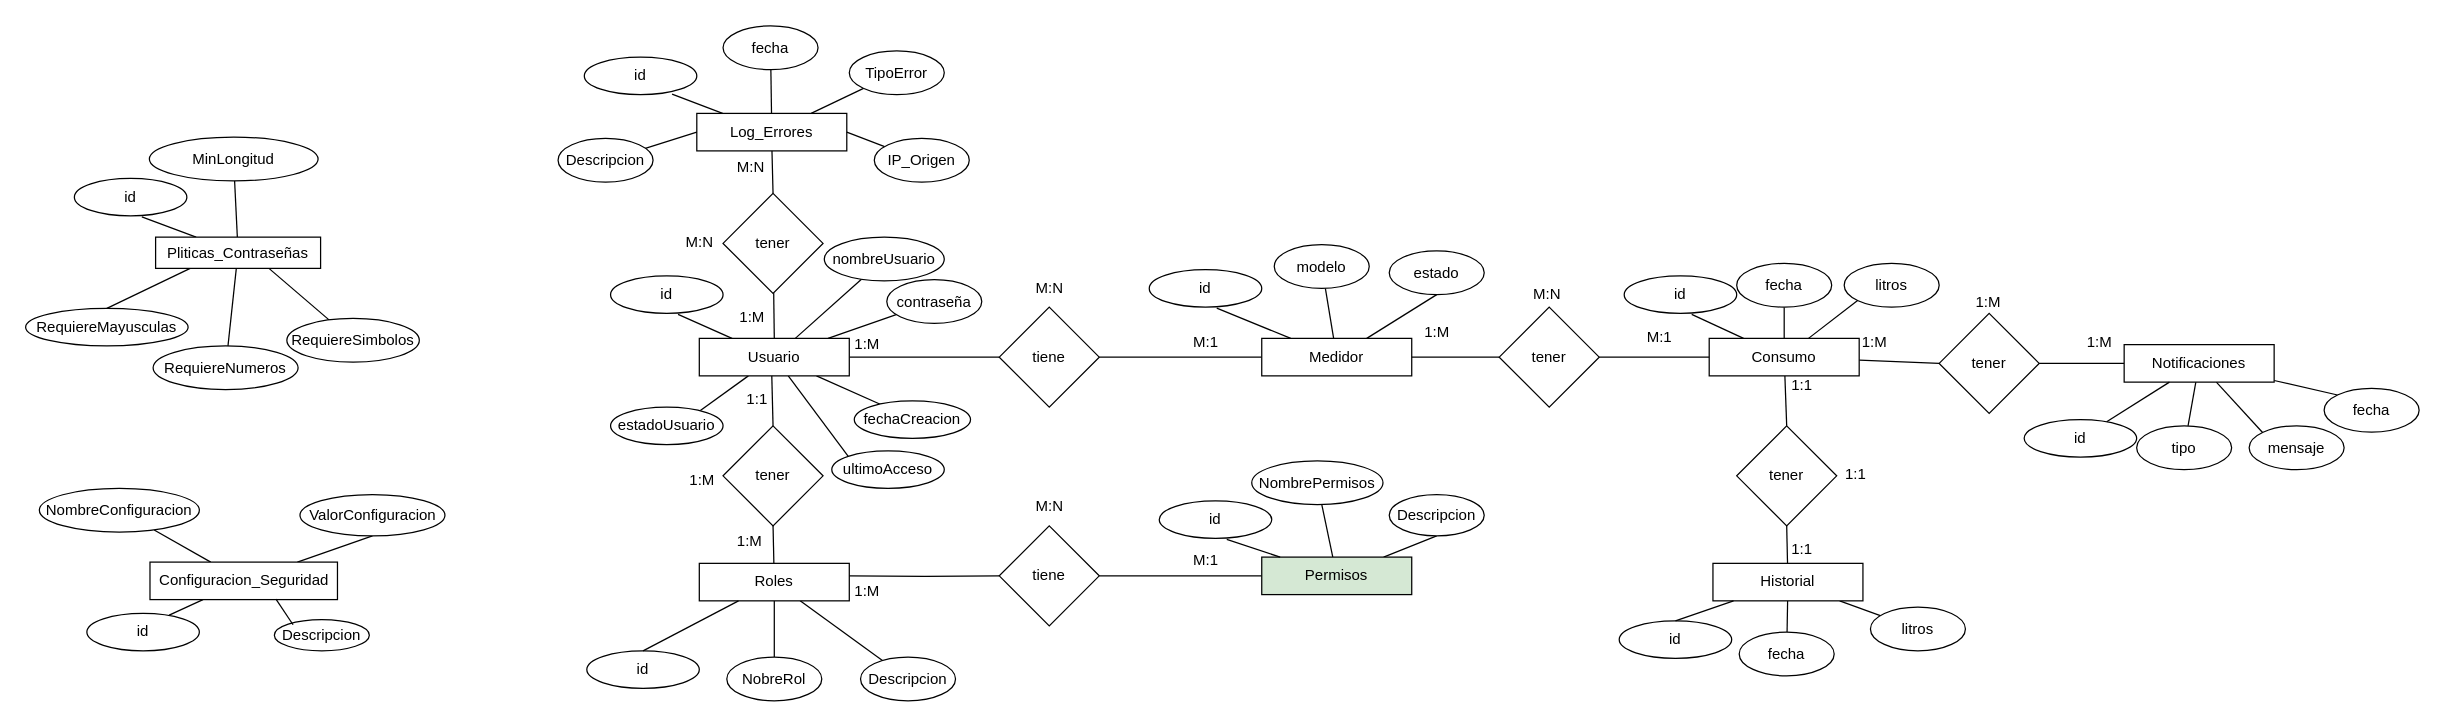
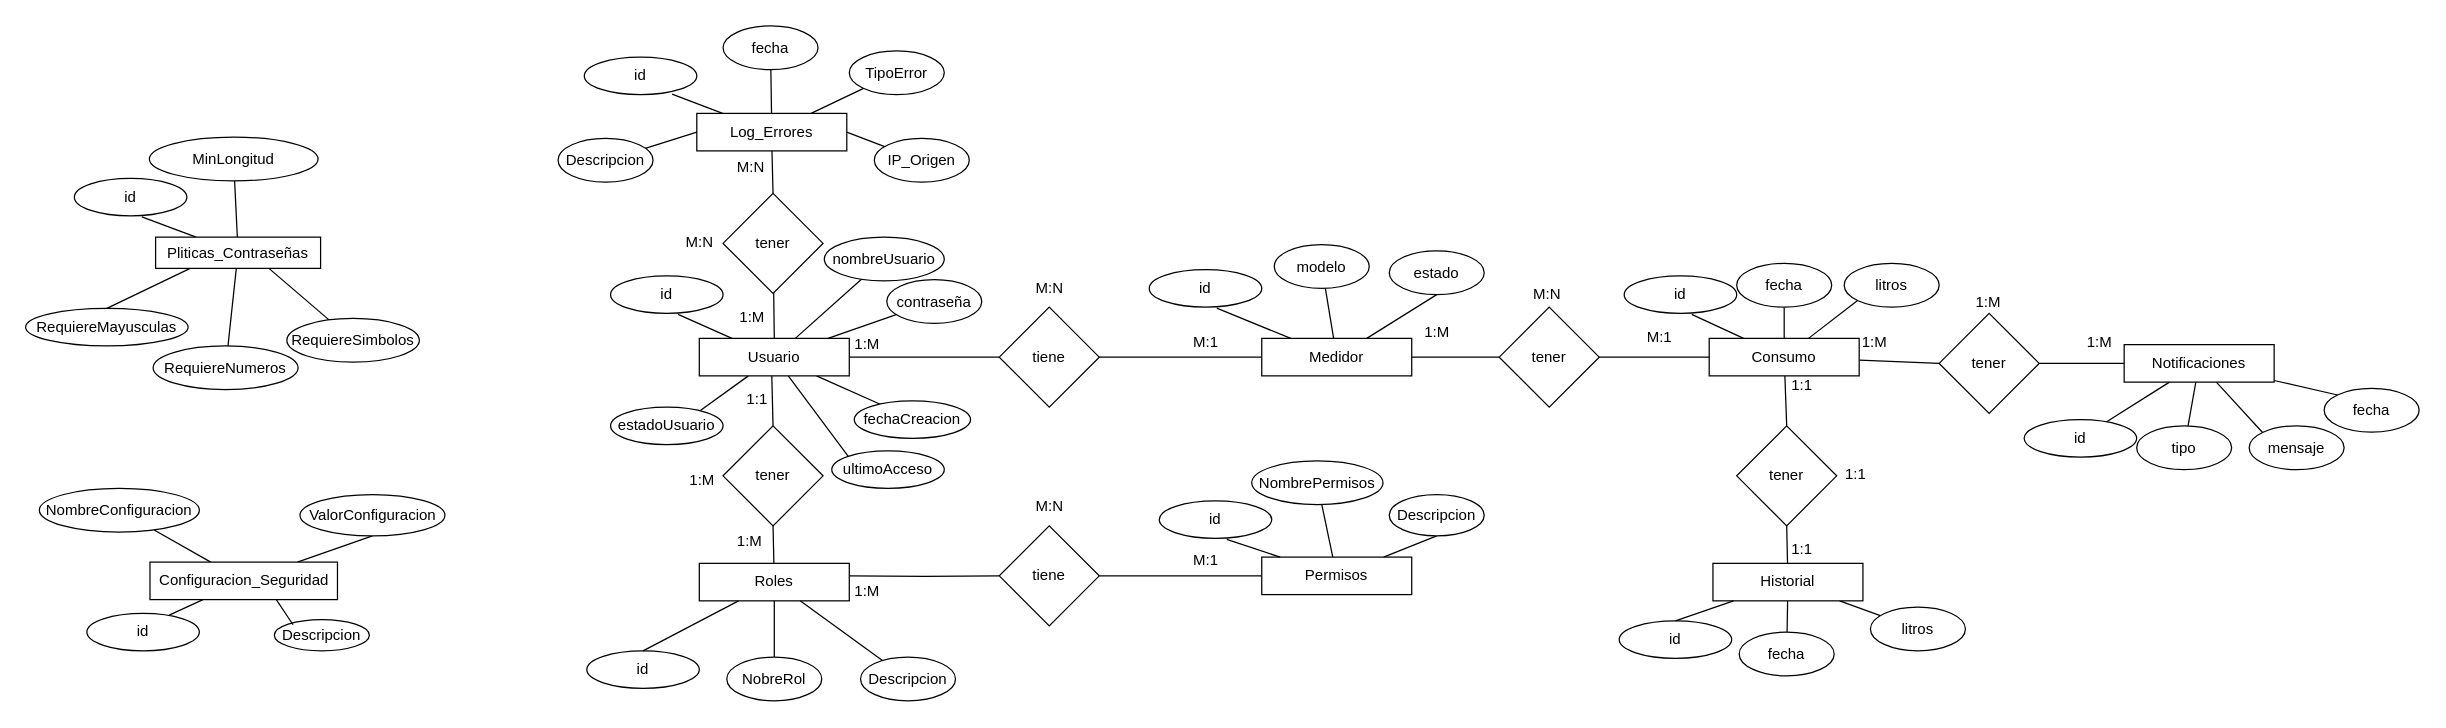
(1337, 576) -> (1337, 576)
